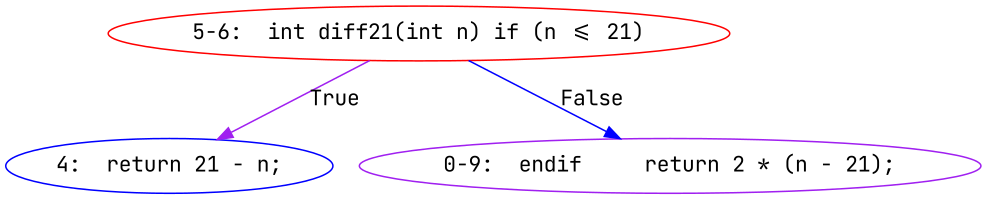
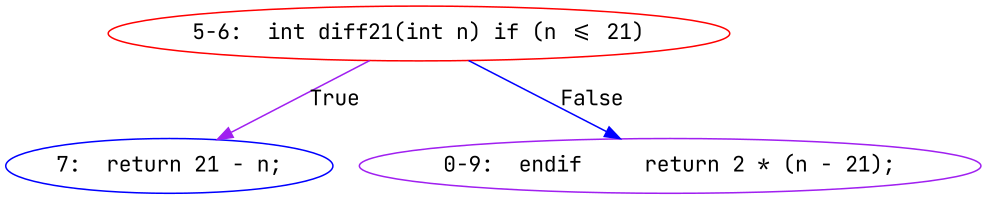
(169, 166) -> (169, 166)
